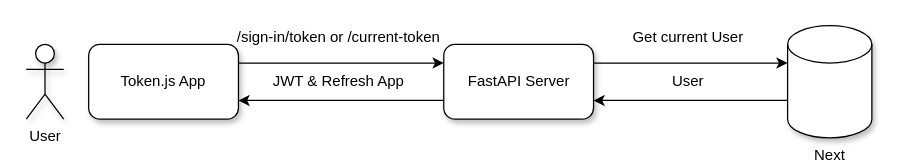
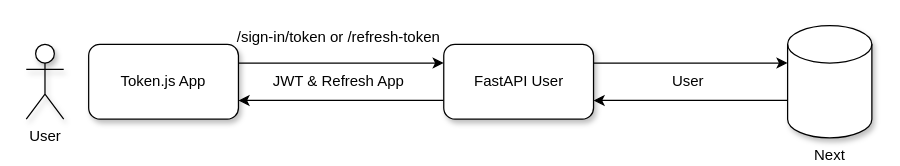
(339, 38) -> (339, 38)
(688, 38) -> none
(519, 82) -> (519, 82)
